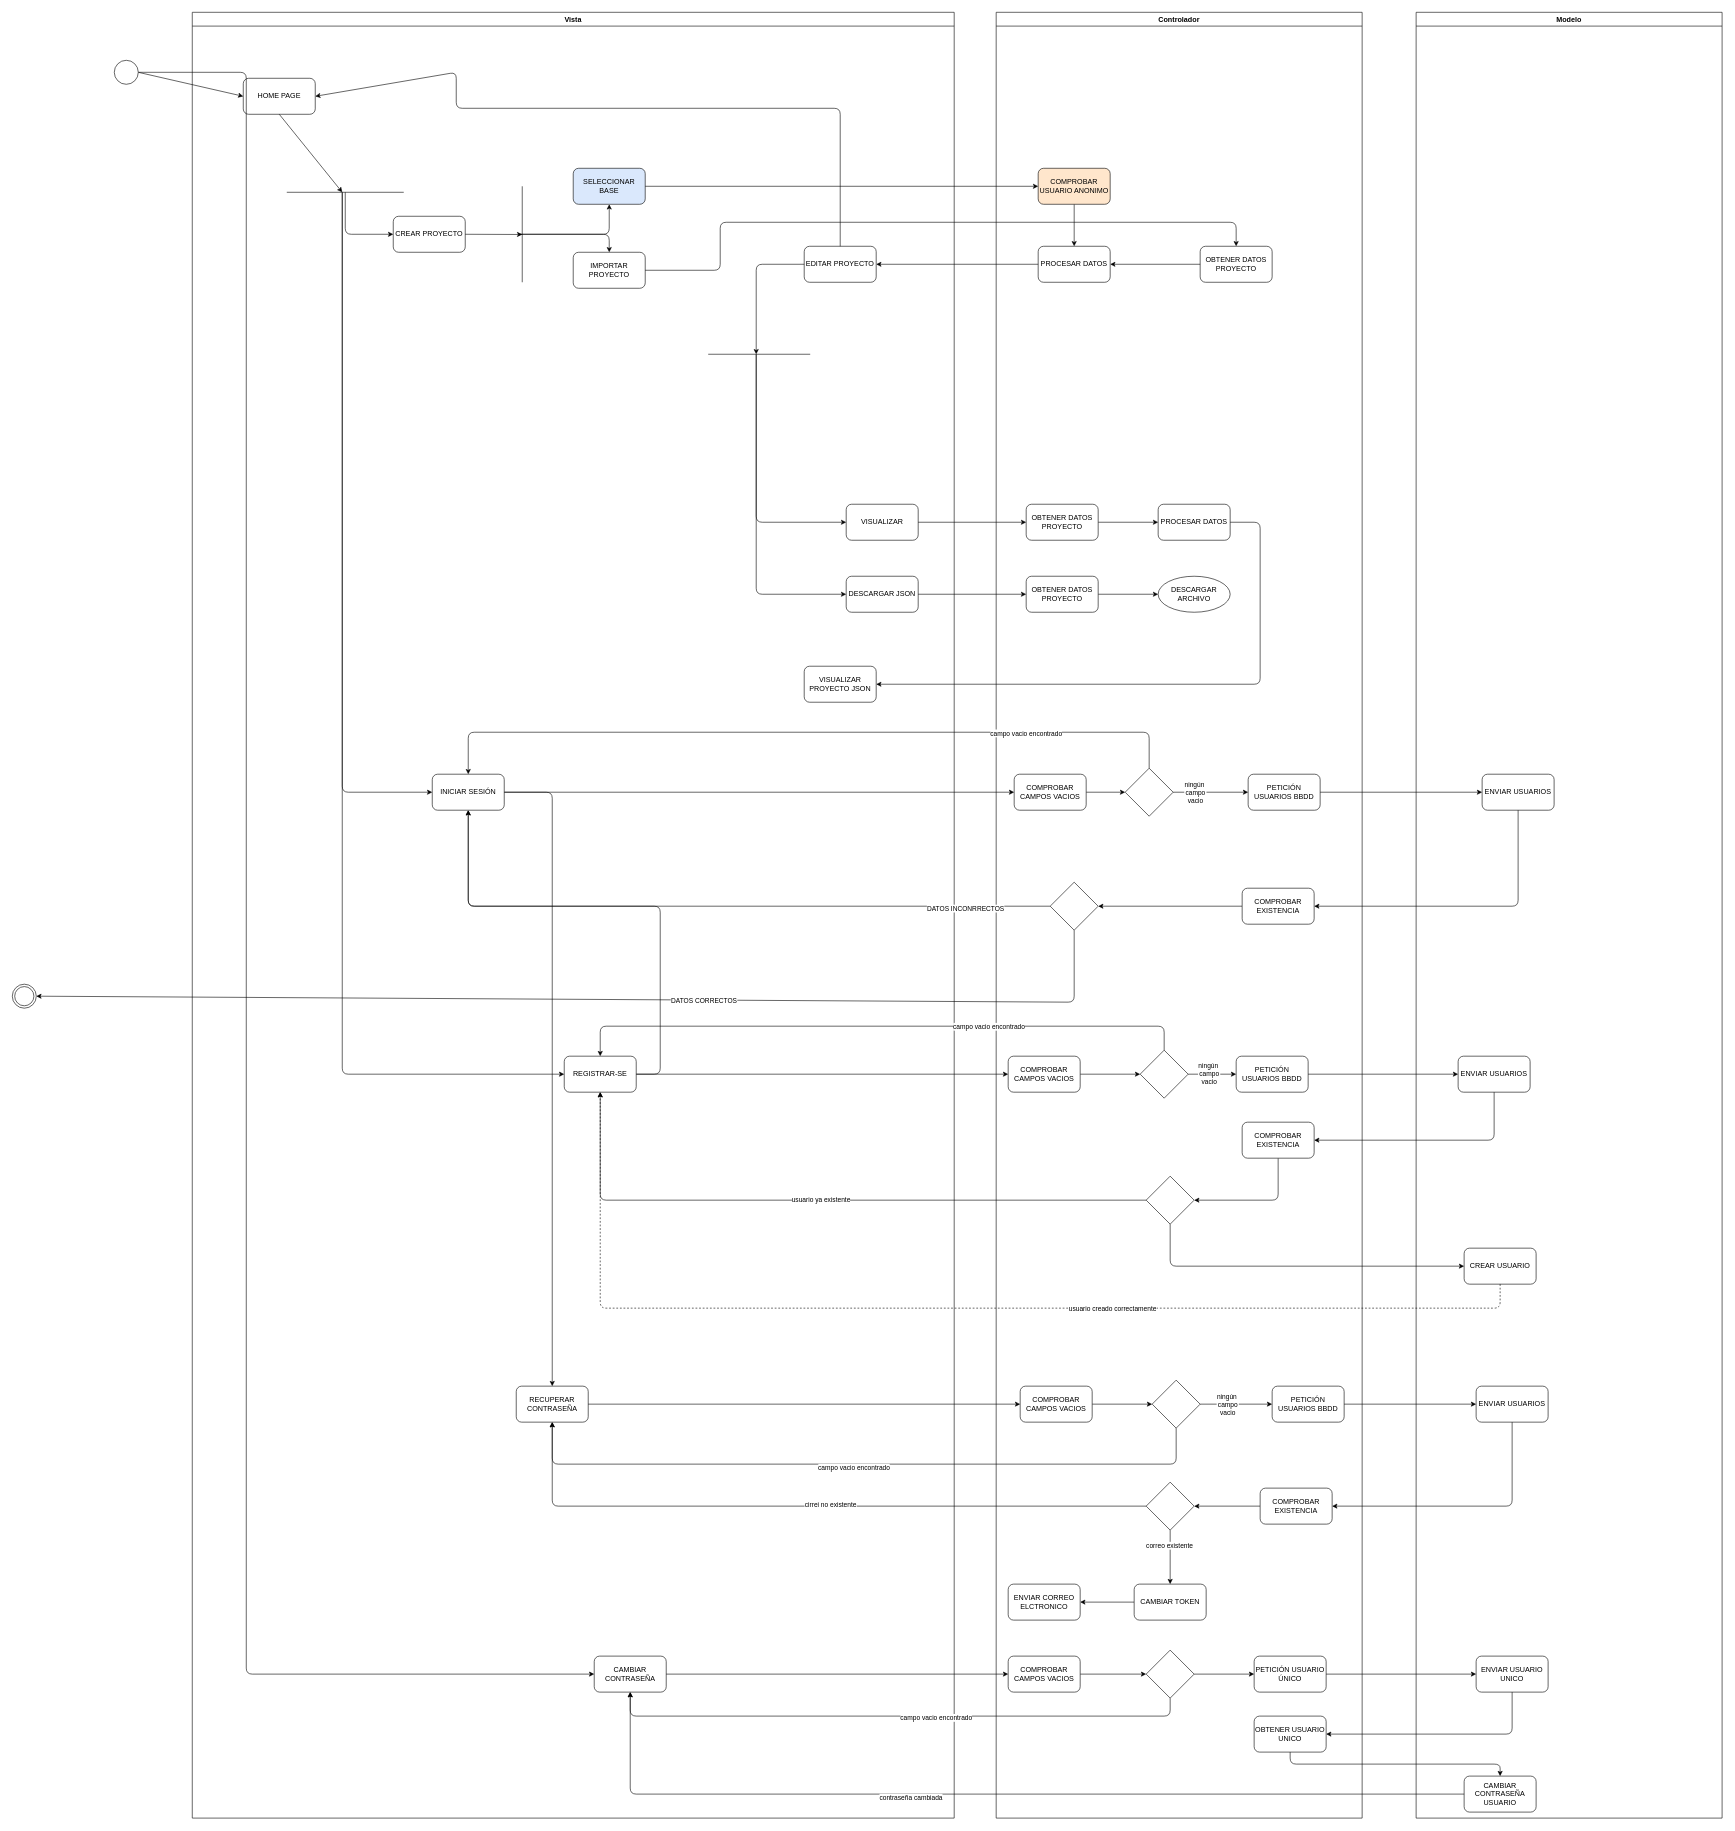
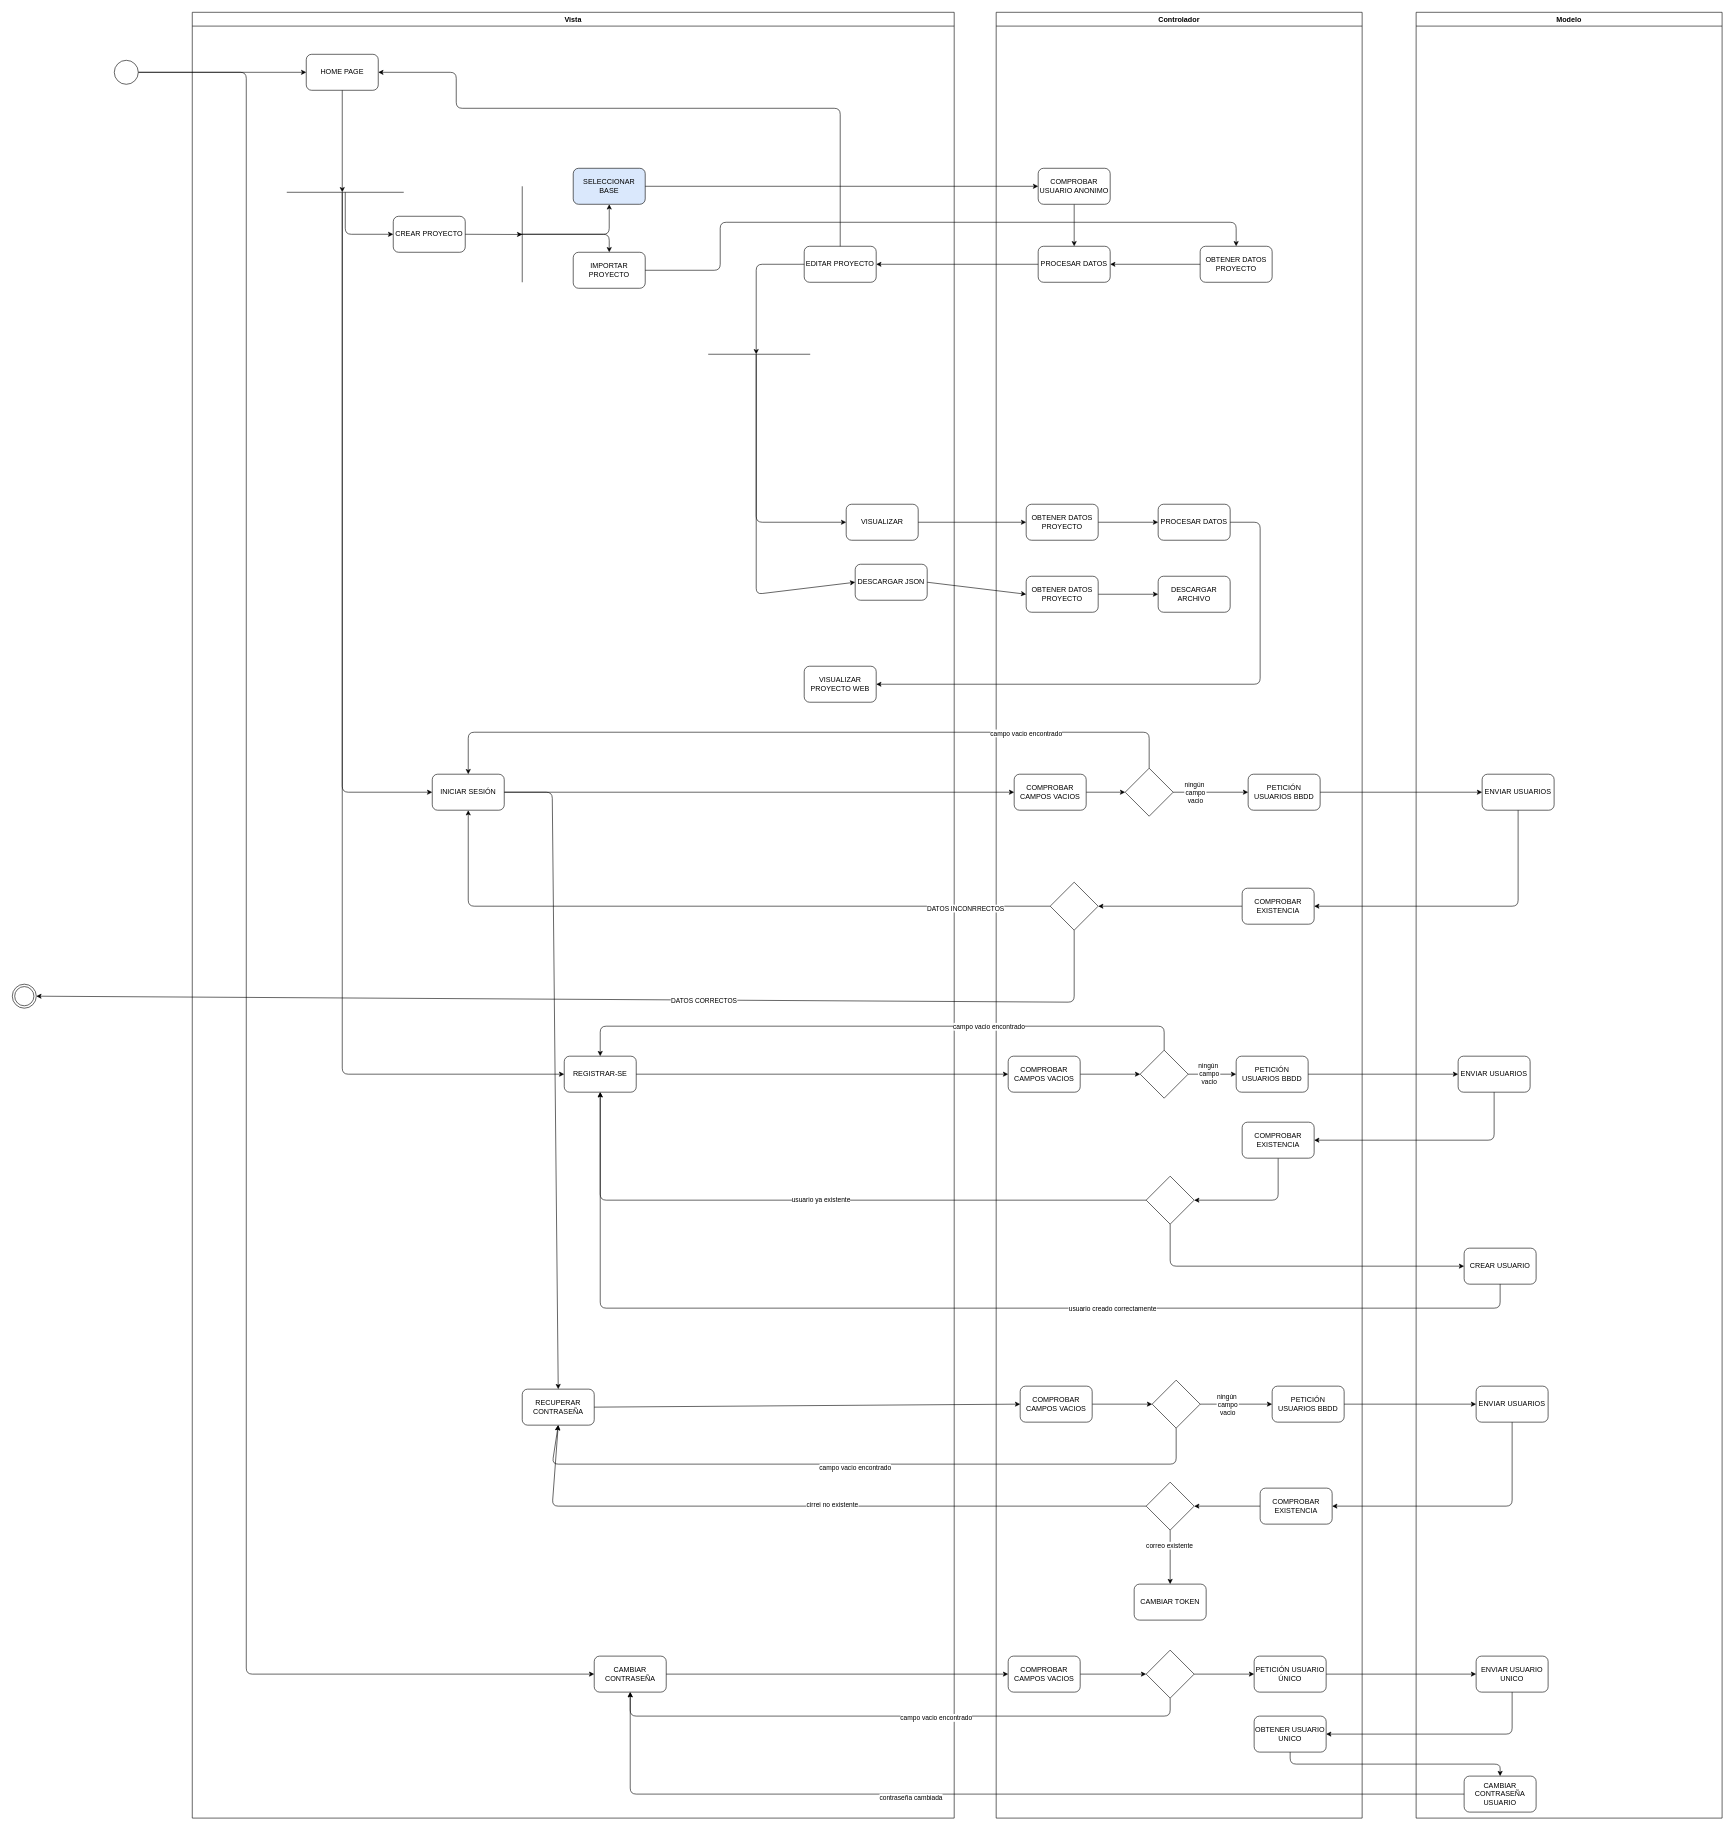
(279, 96) -> (342, 72)
(1074, 186) -> (1074, 186)
(882, 594) -> (891, 582)
(1194, 594) -> (1194, 594)
(840, 684) -> (840, 684)
(660, 990) -> none
(781, 1308) -> (781, 1308)
(552, 1404) -> (558, 1407)
(1044, 1602) -> none
(1085, 1602) -> none
